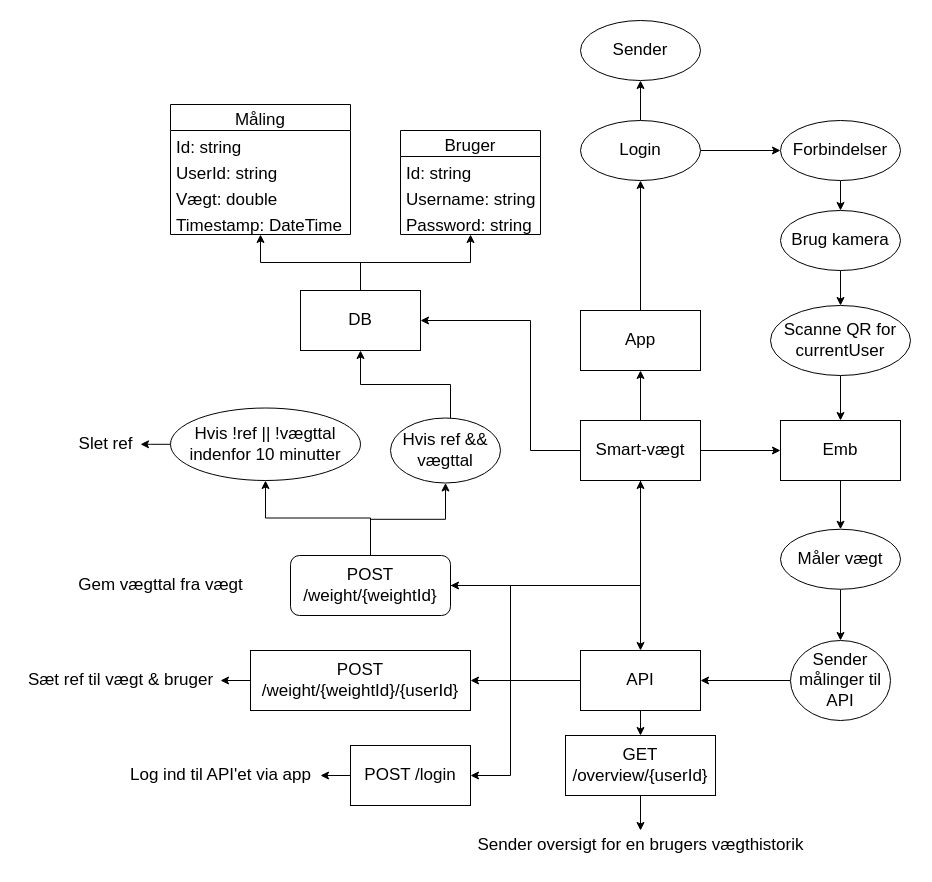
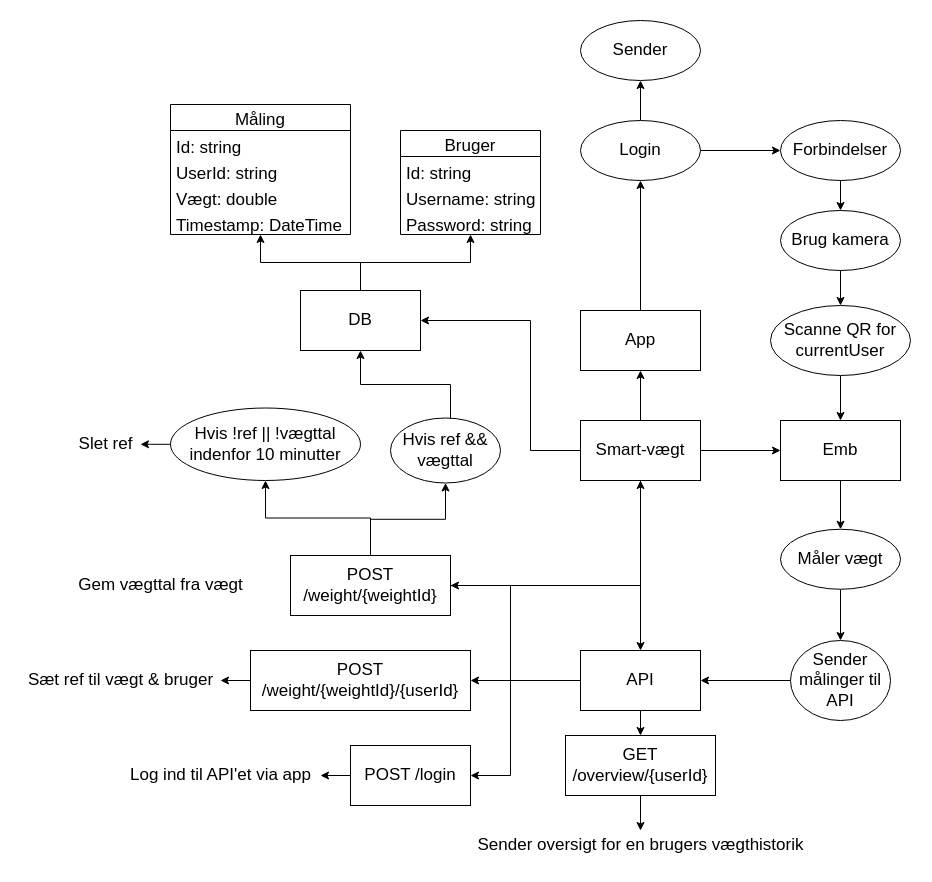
(371, 586) -> (371, 586)
